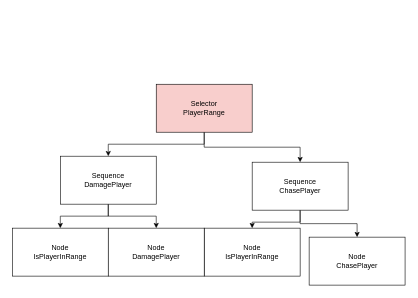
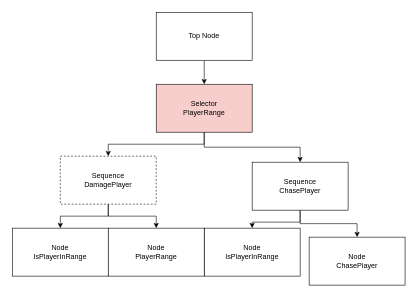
none -> (204, 36)
none -> (204, 78)
(108, 180) -> (108, 180)
(156, 252) -> (156, 252)
